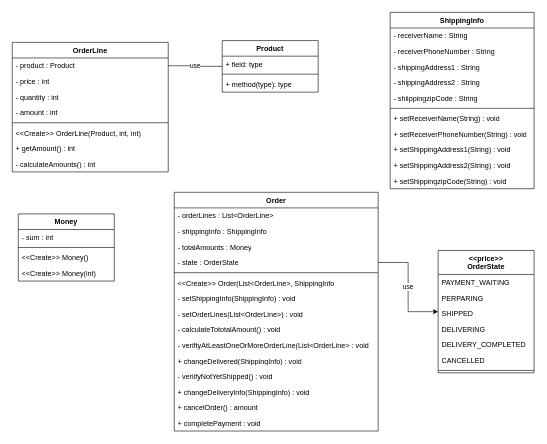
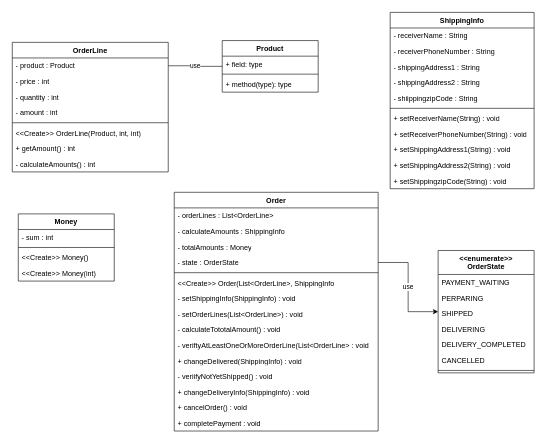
(229, 232) -> (237, 232)
(486, 263) -> (486, 263)
(222, 408) -> (217, 408)
